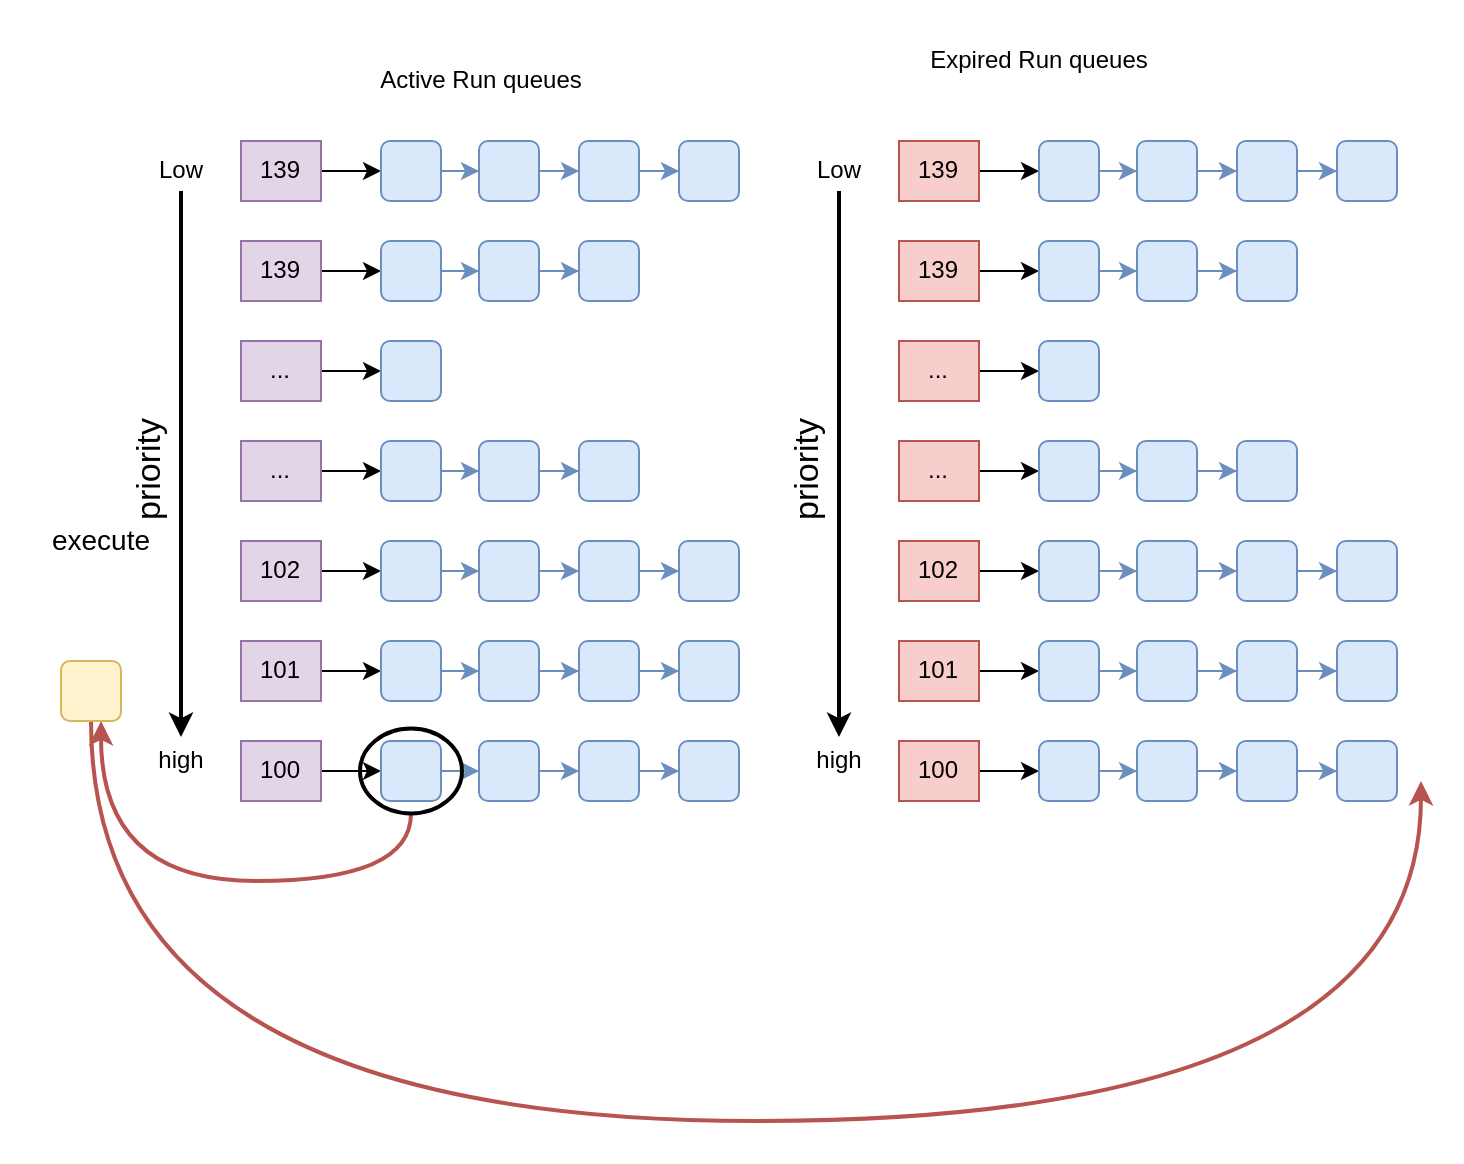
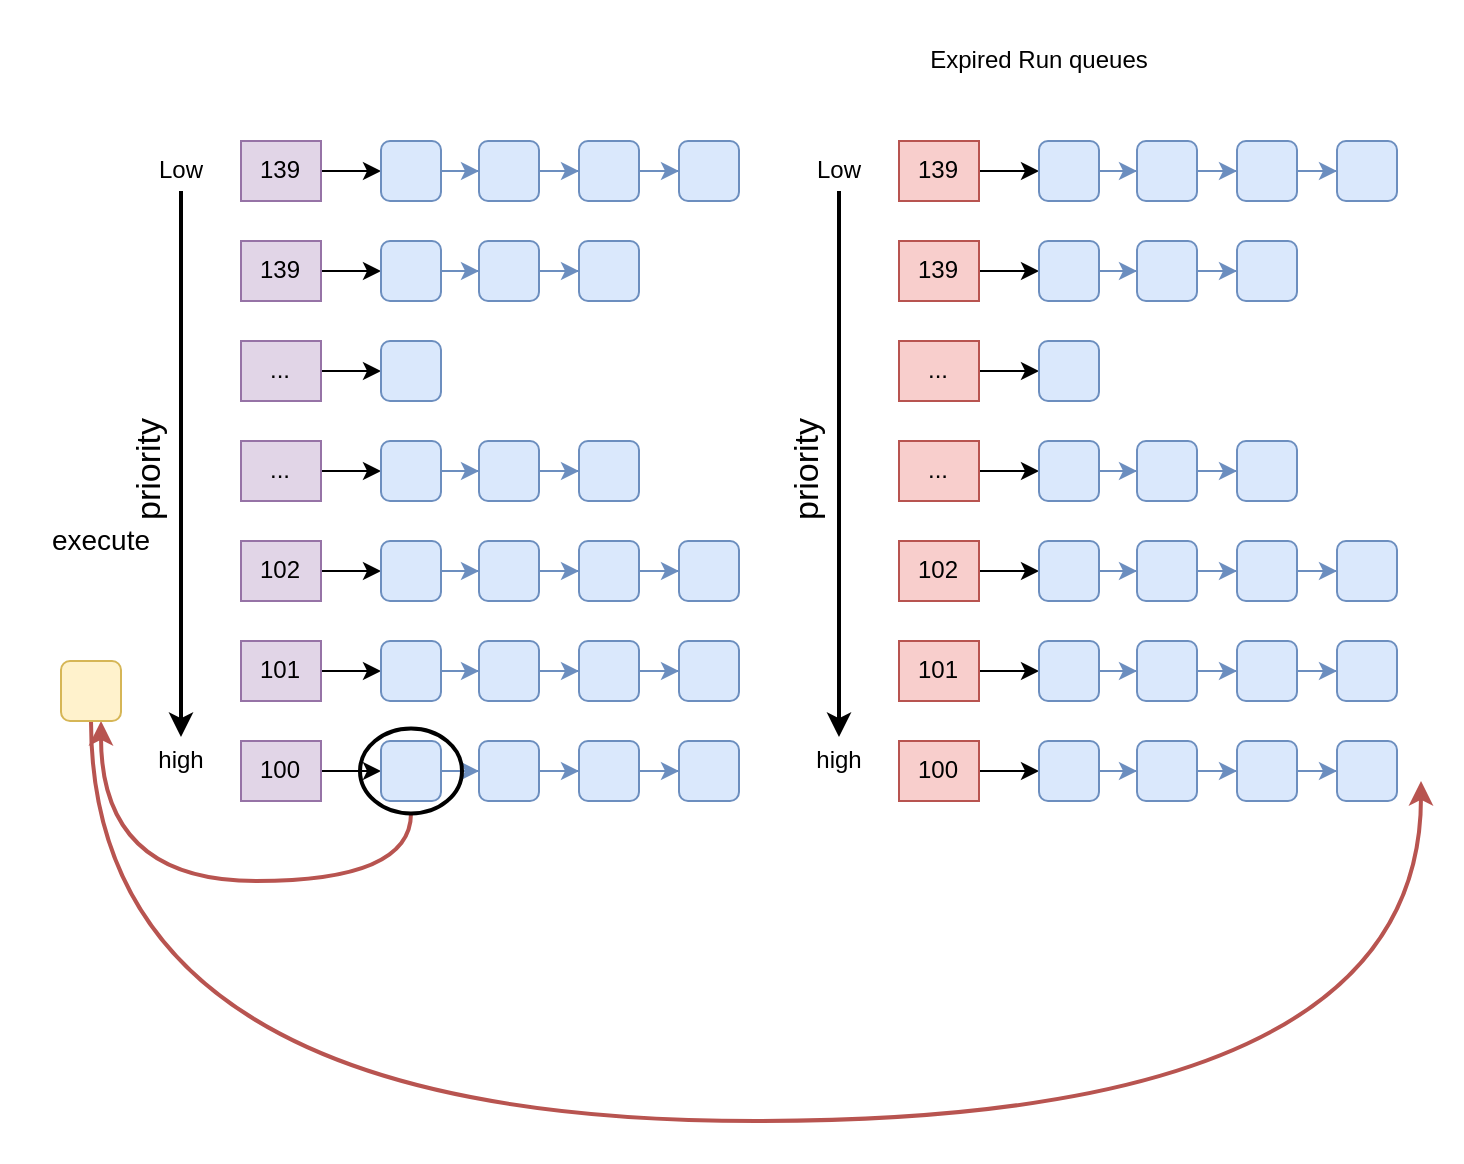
(481, 81) -> none
